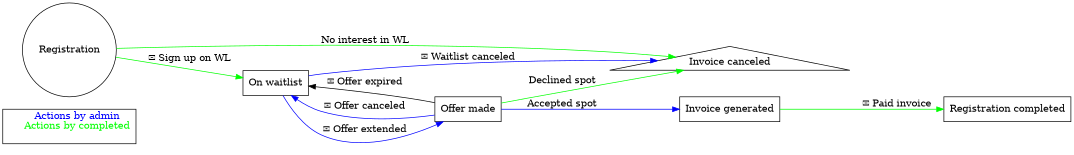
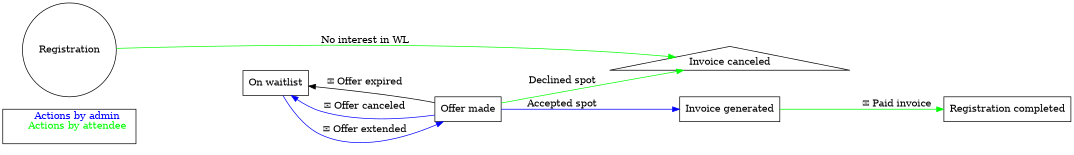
(479, 63) -> none
(176, 67) -> none
(77, 126) -> (77, 126)
